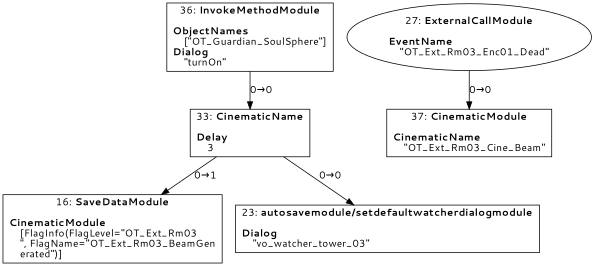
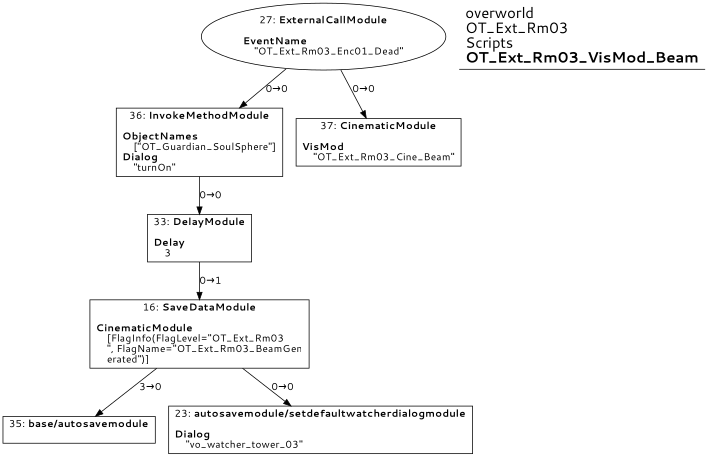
none -> (582, 37)
none -> (266, 86)
(260, 117) -> (209, 222)
(437, 137) -> (323, 147)
(316, 179) -> (264, 385)
none -> (79, 430)
